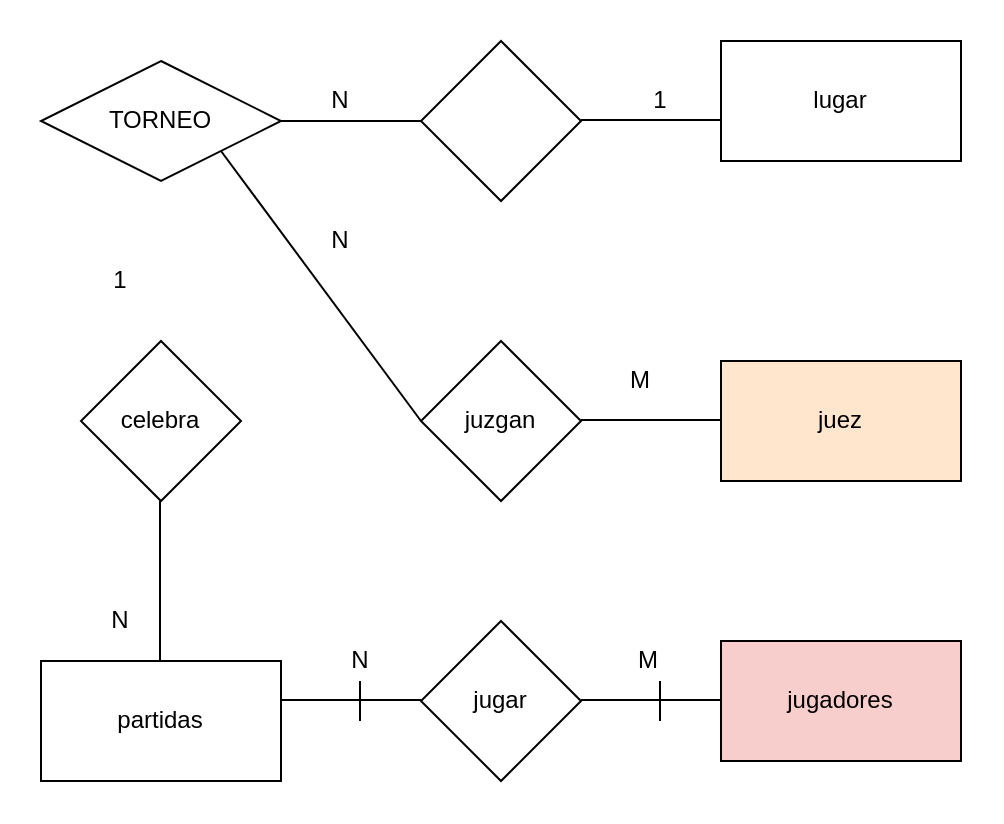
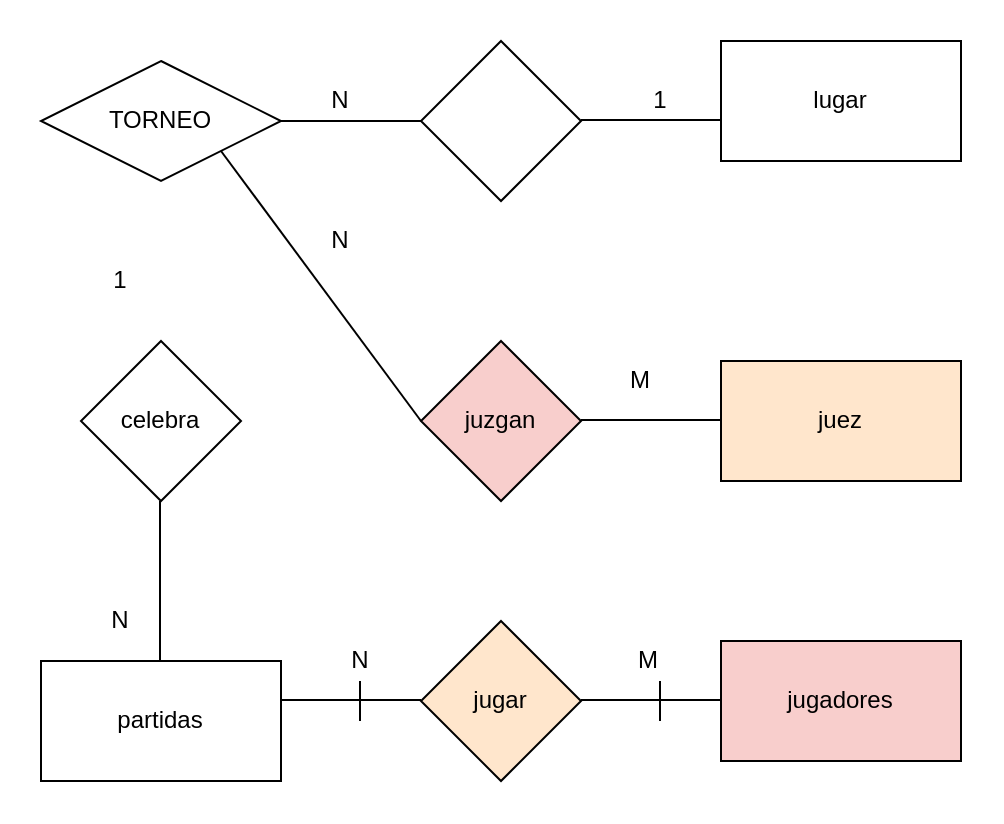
(501, 421) -> (501, 421)
(501, 701) -> (501, 701)
